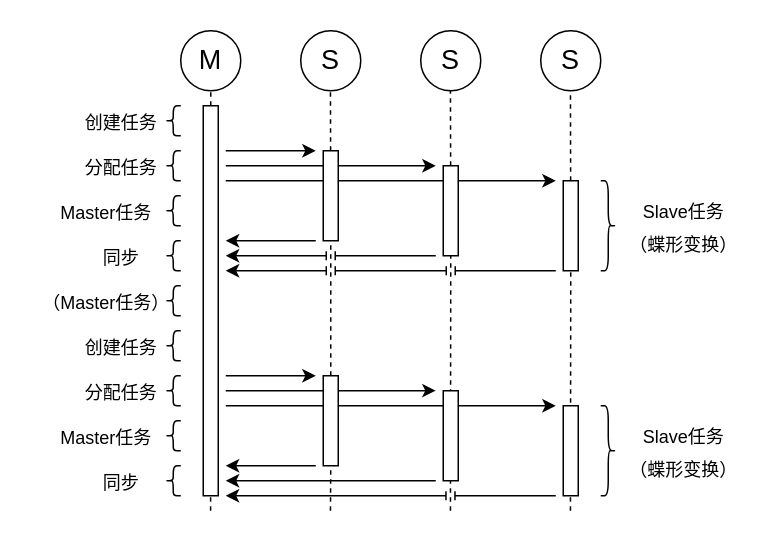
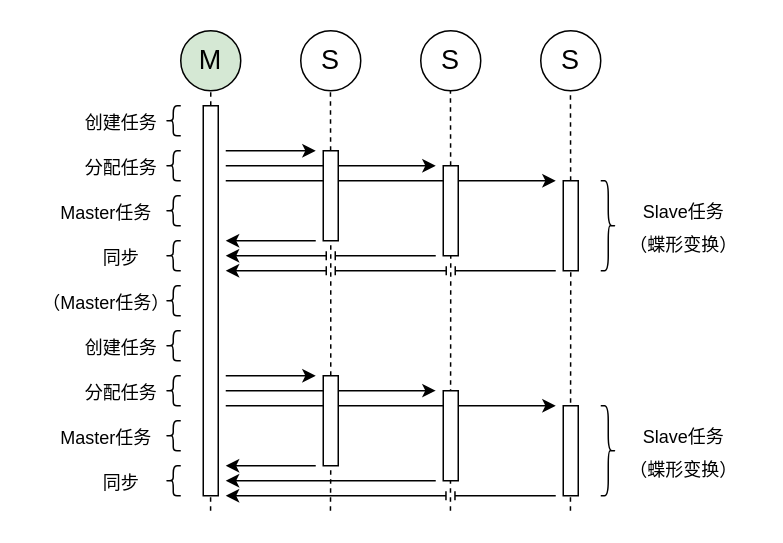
(211, 61) -> (211, 61)
